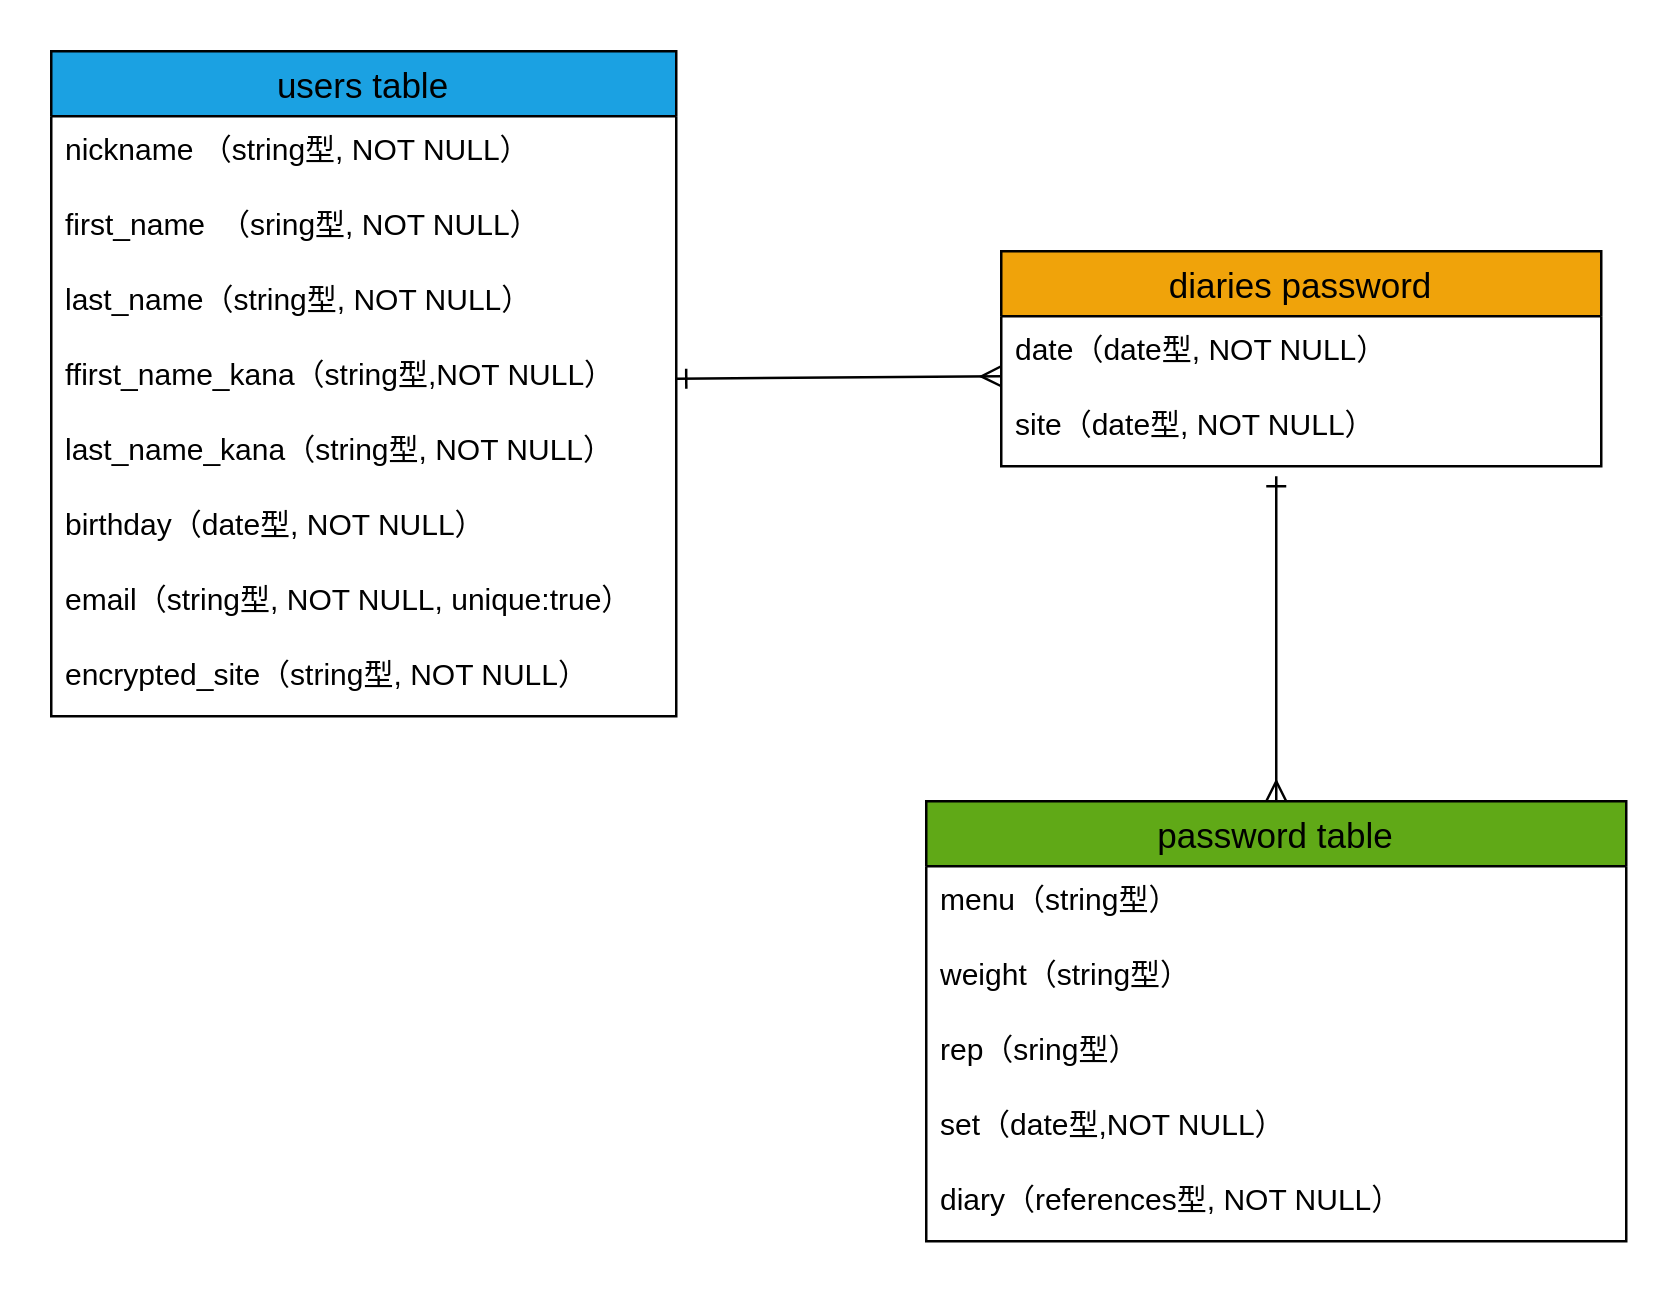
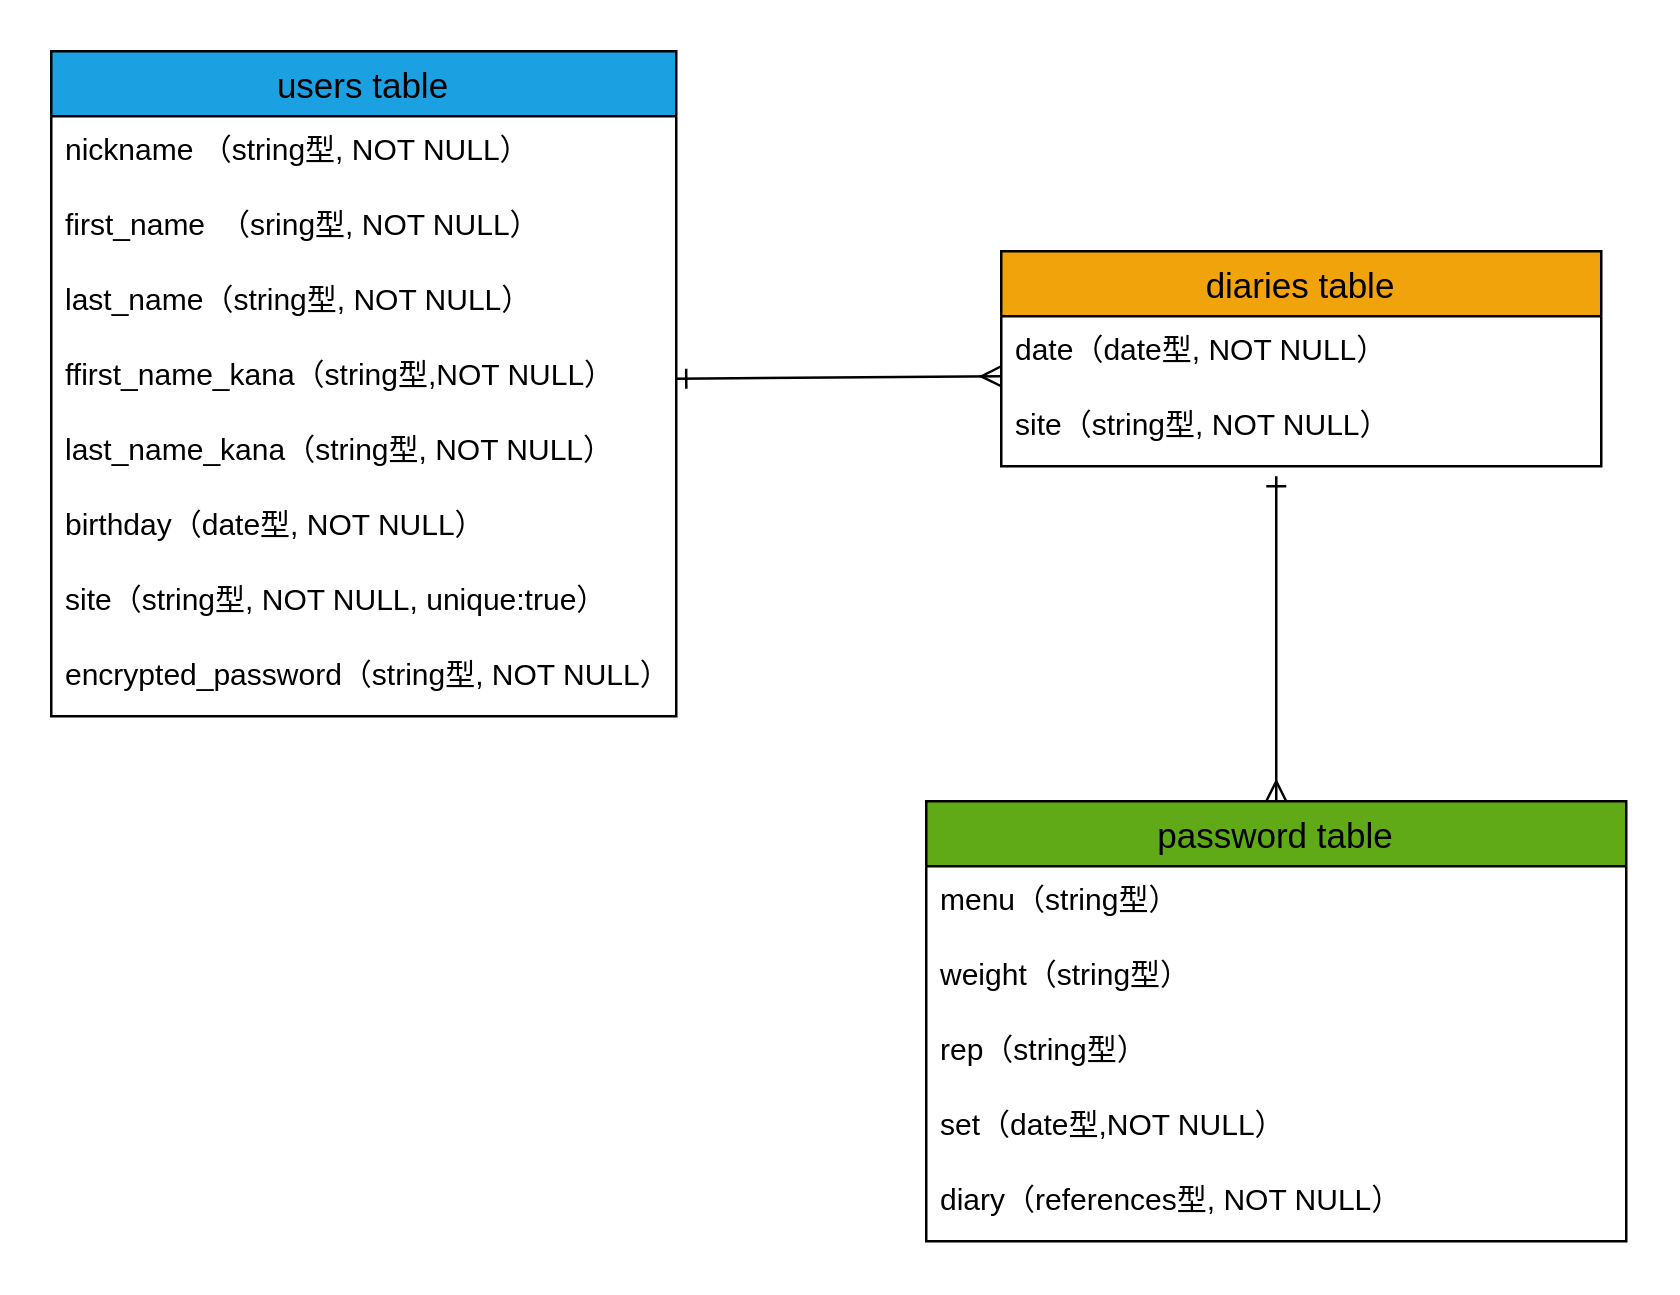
(1300, 286) -> (1300, 286)
(1196, 425) -> (1209, 425)
(357, 600) -> (352, 600)
(343, 675) -> (380, 675)
(1048, 1050) -> (1057, 1050)
